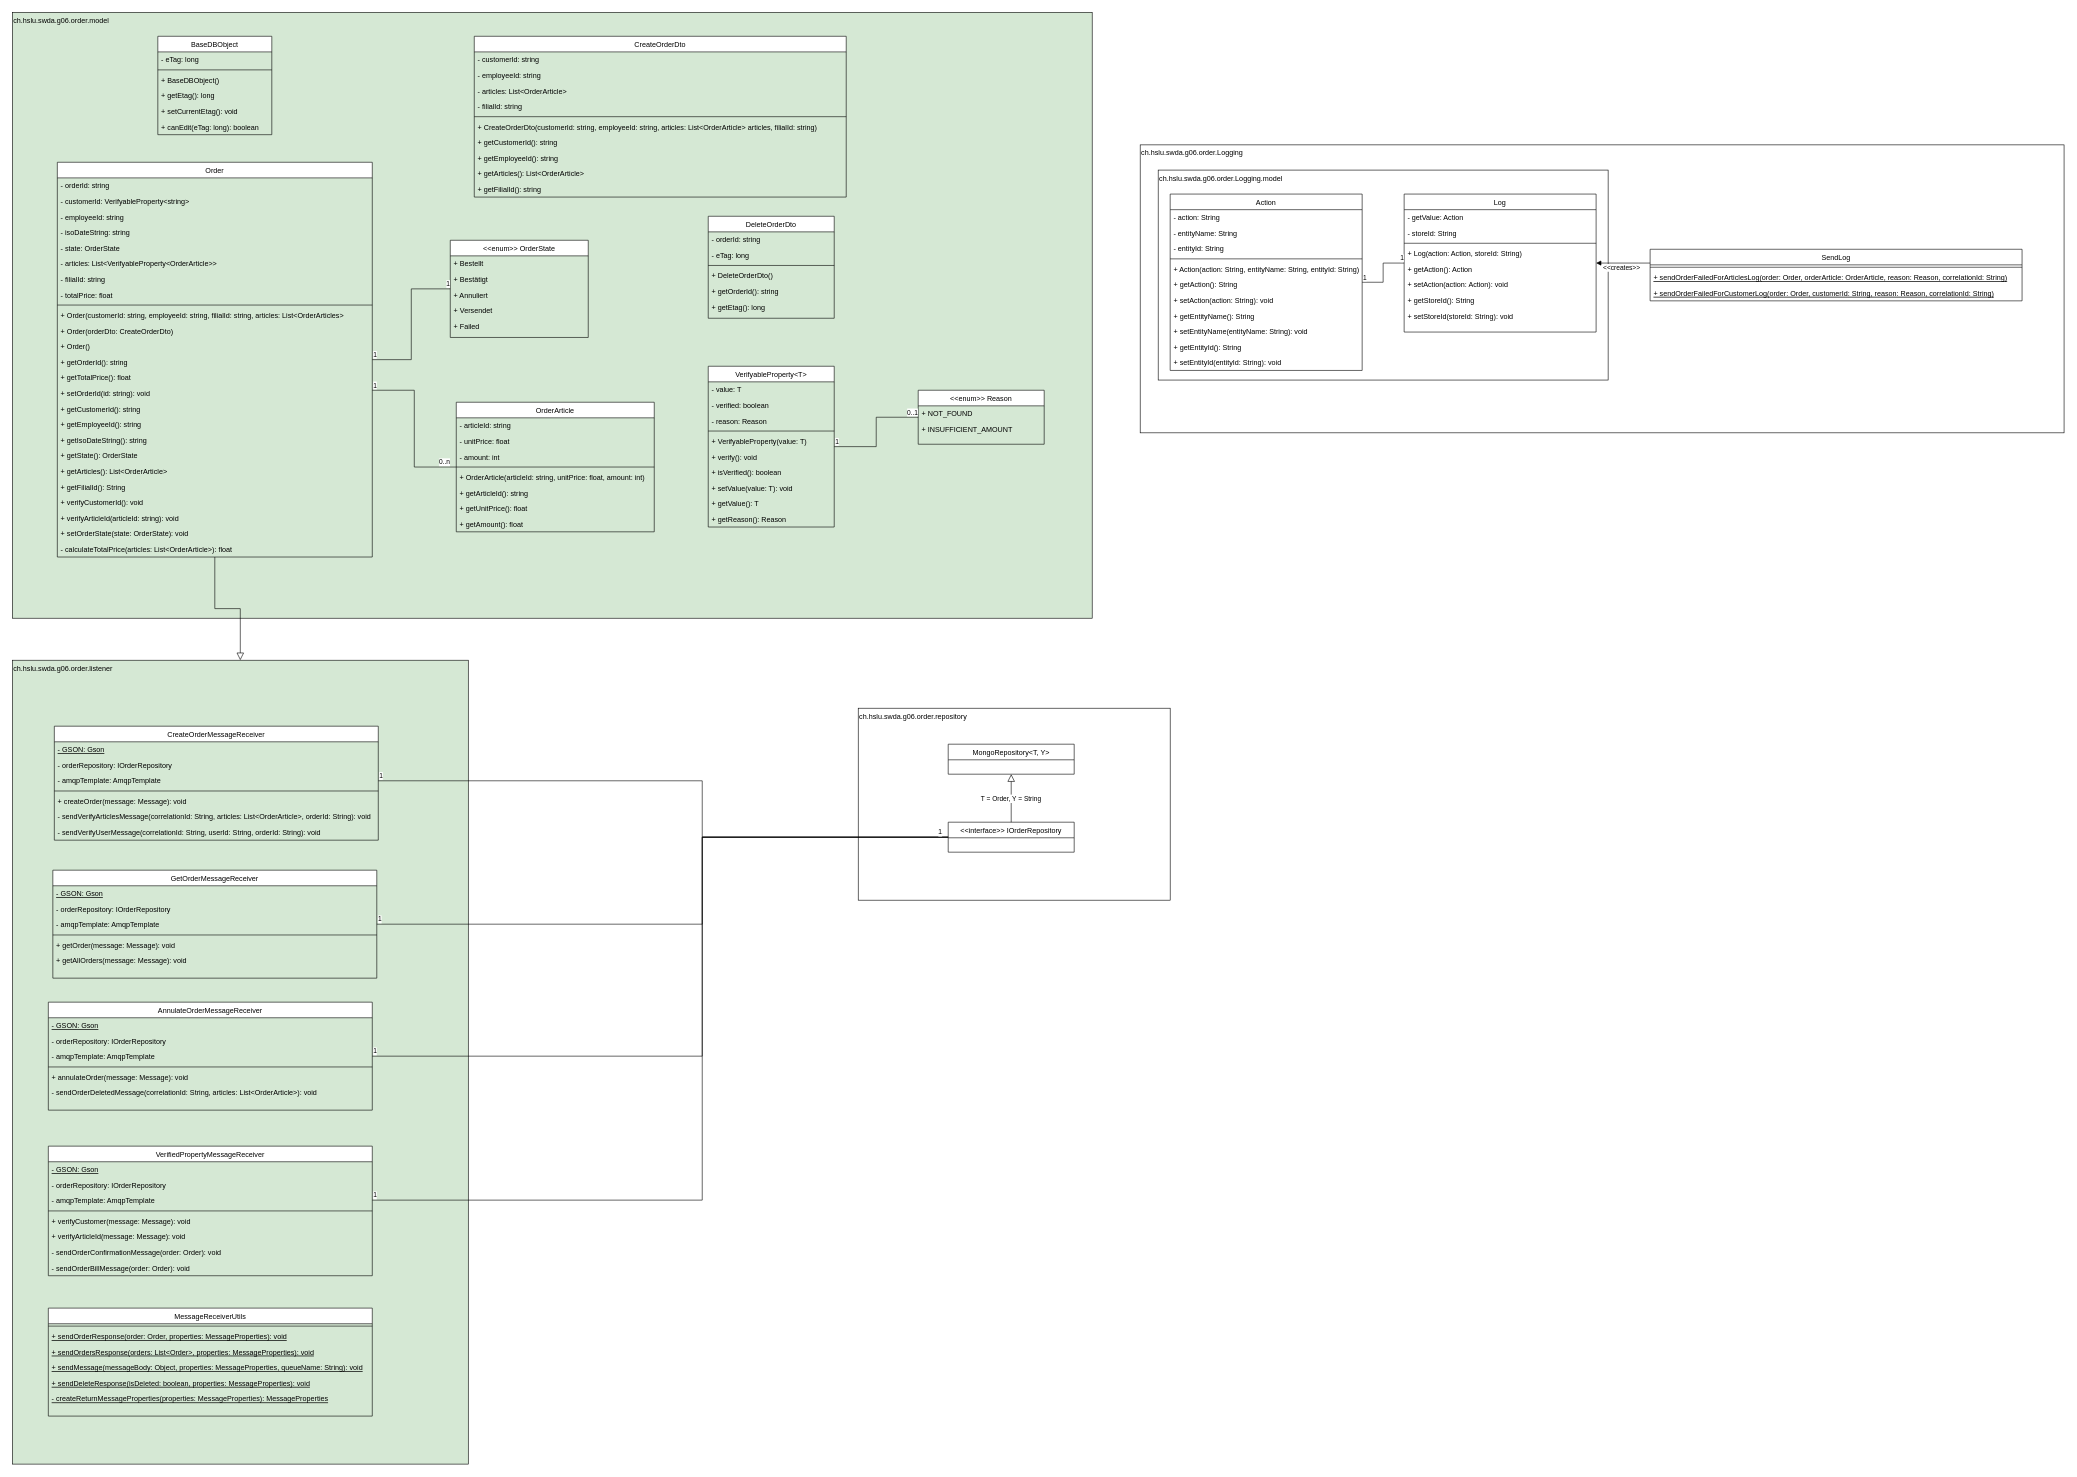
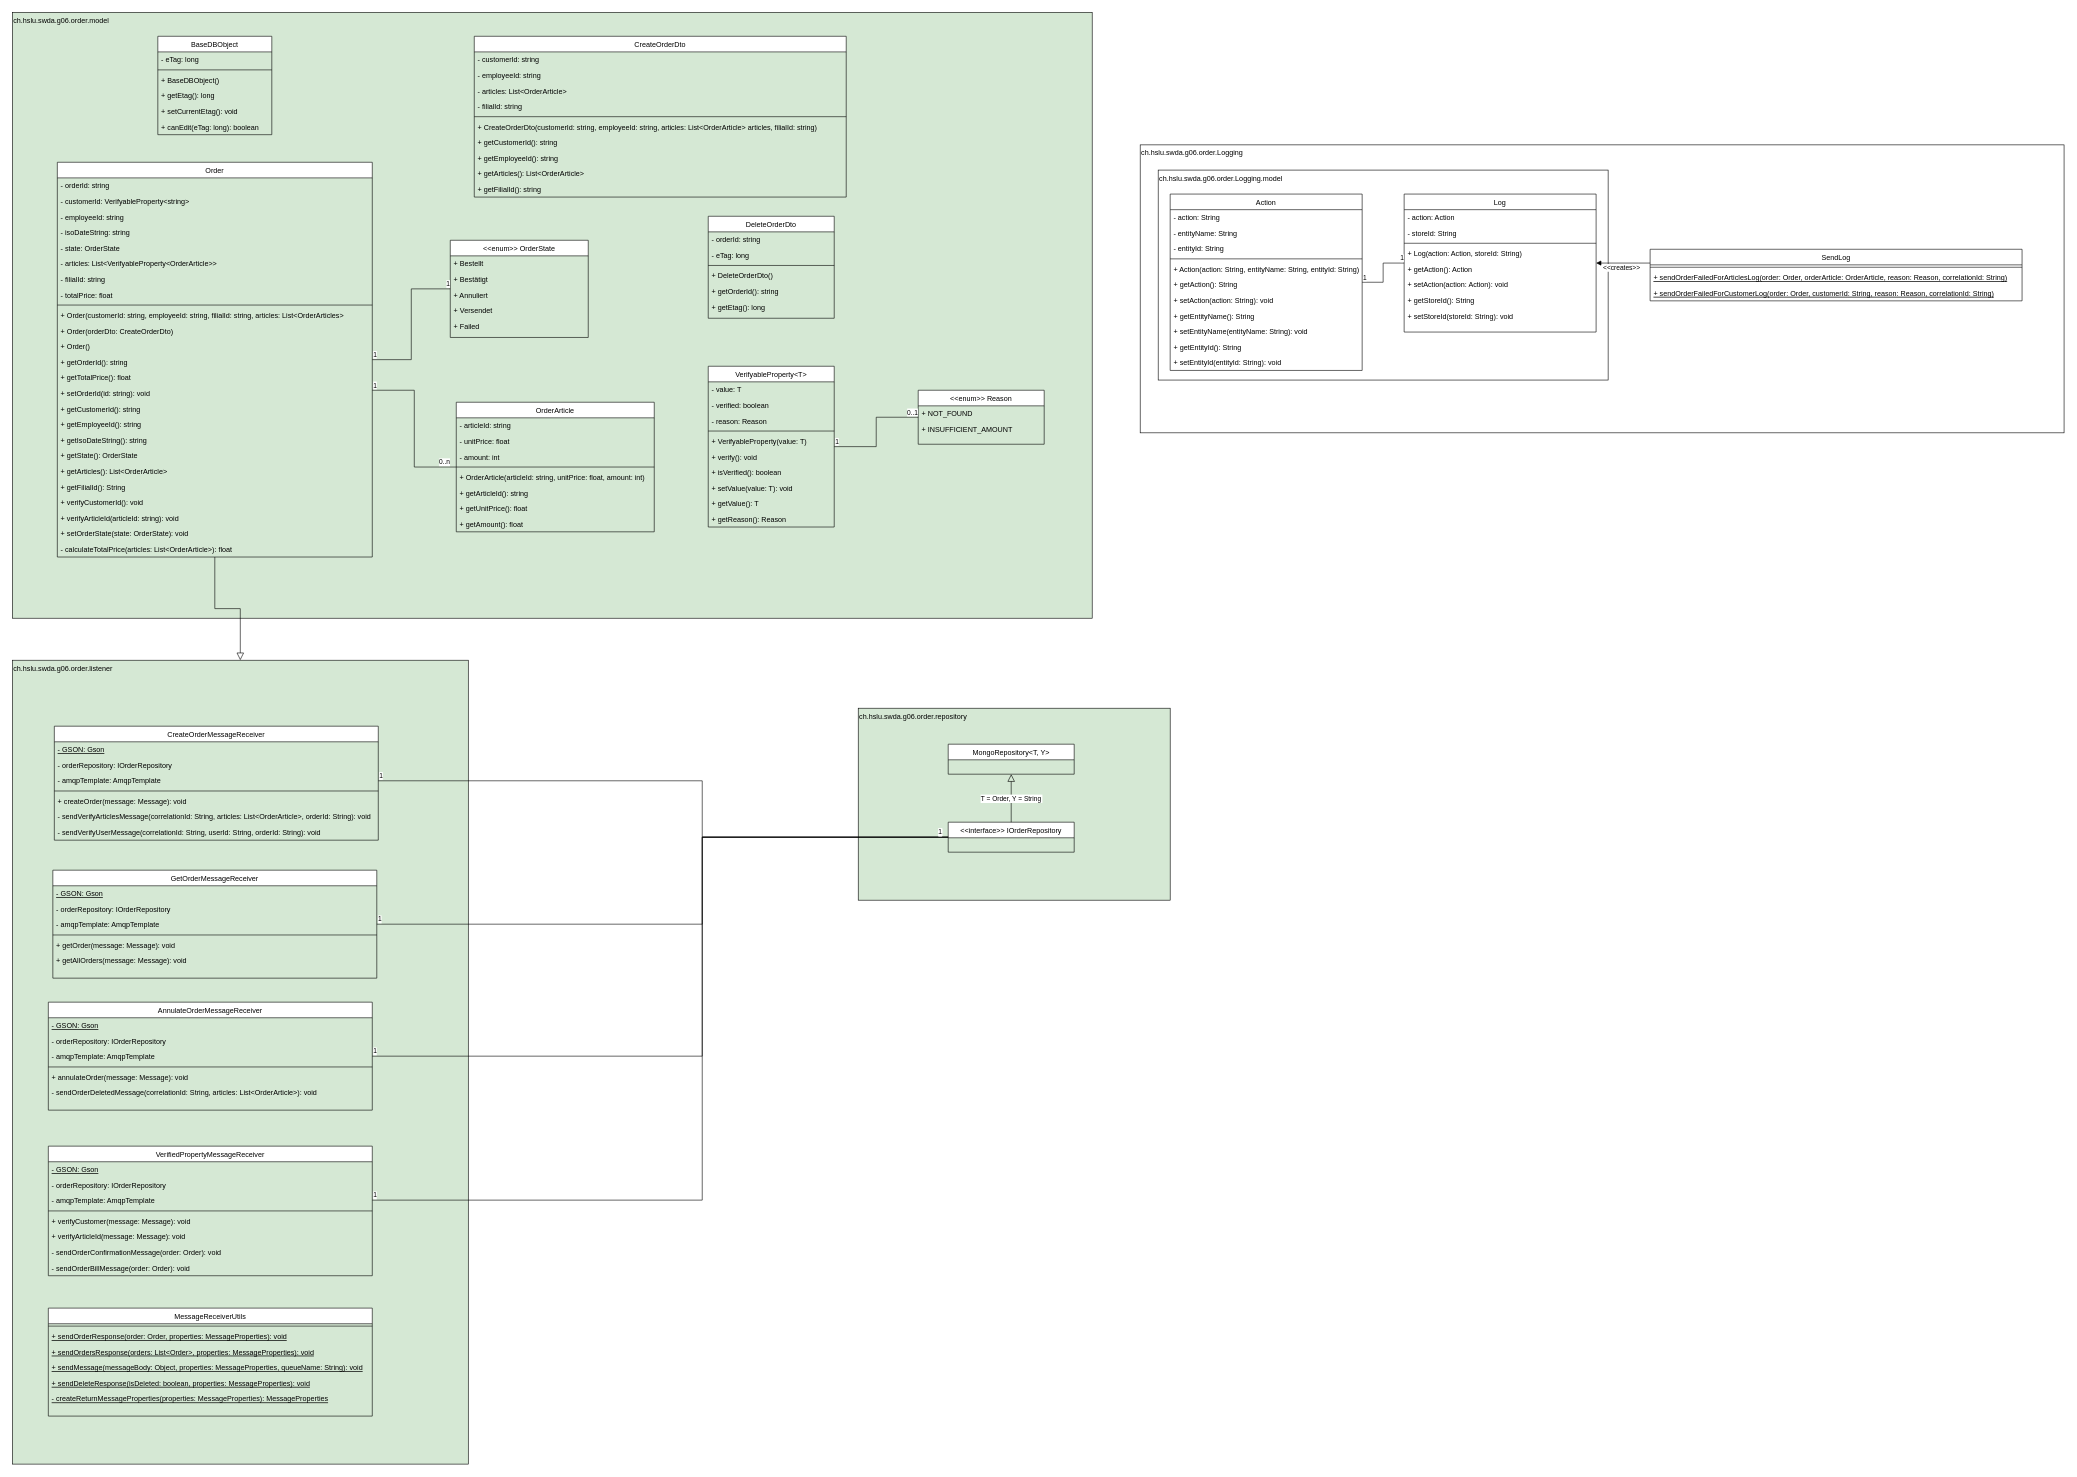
(1439, 218) -> (1435, 218)
(1014, 804) -> (1014, 804)
